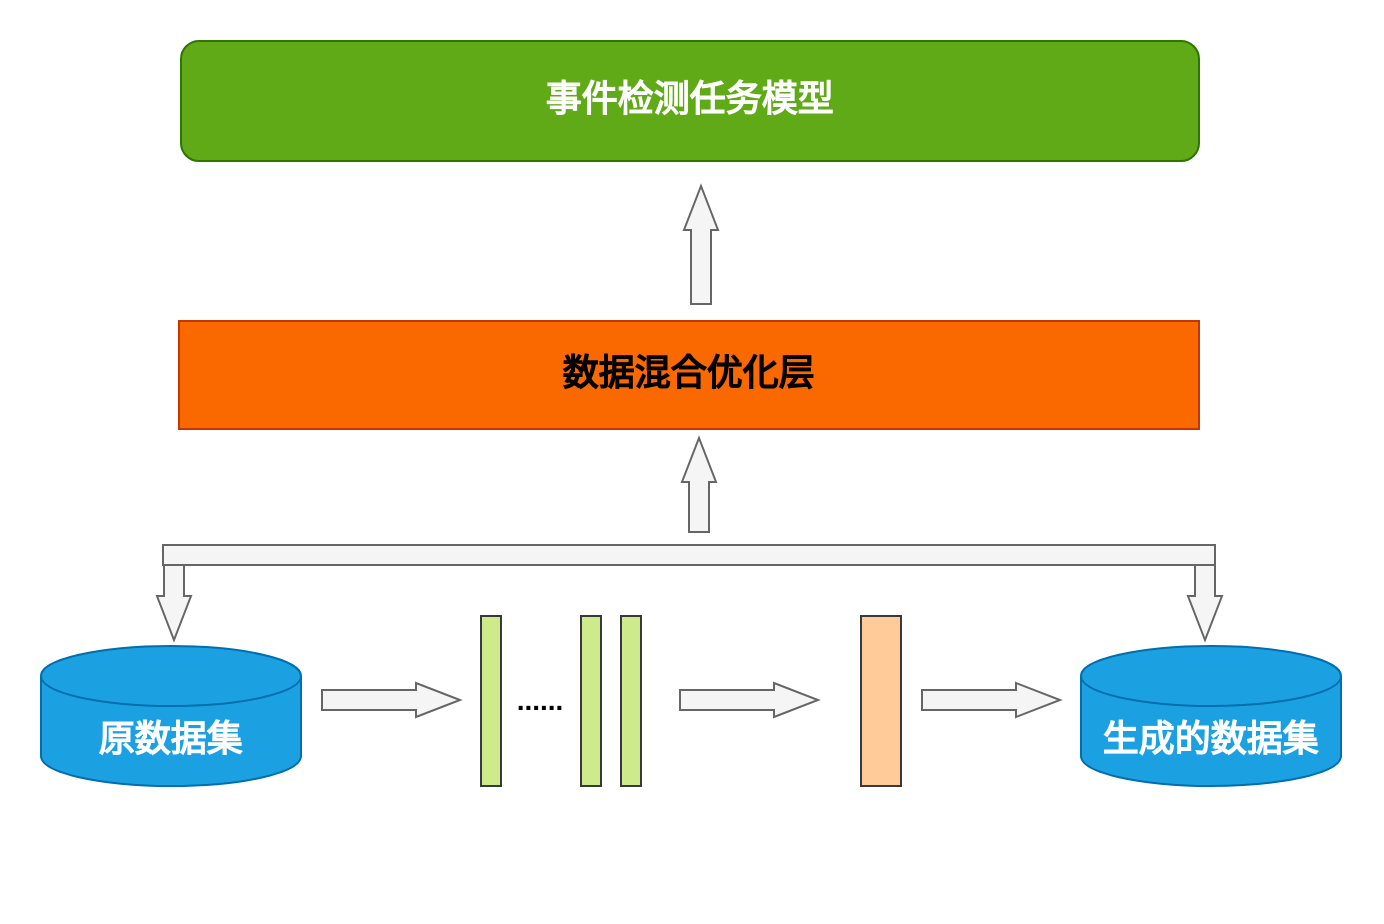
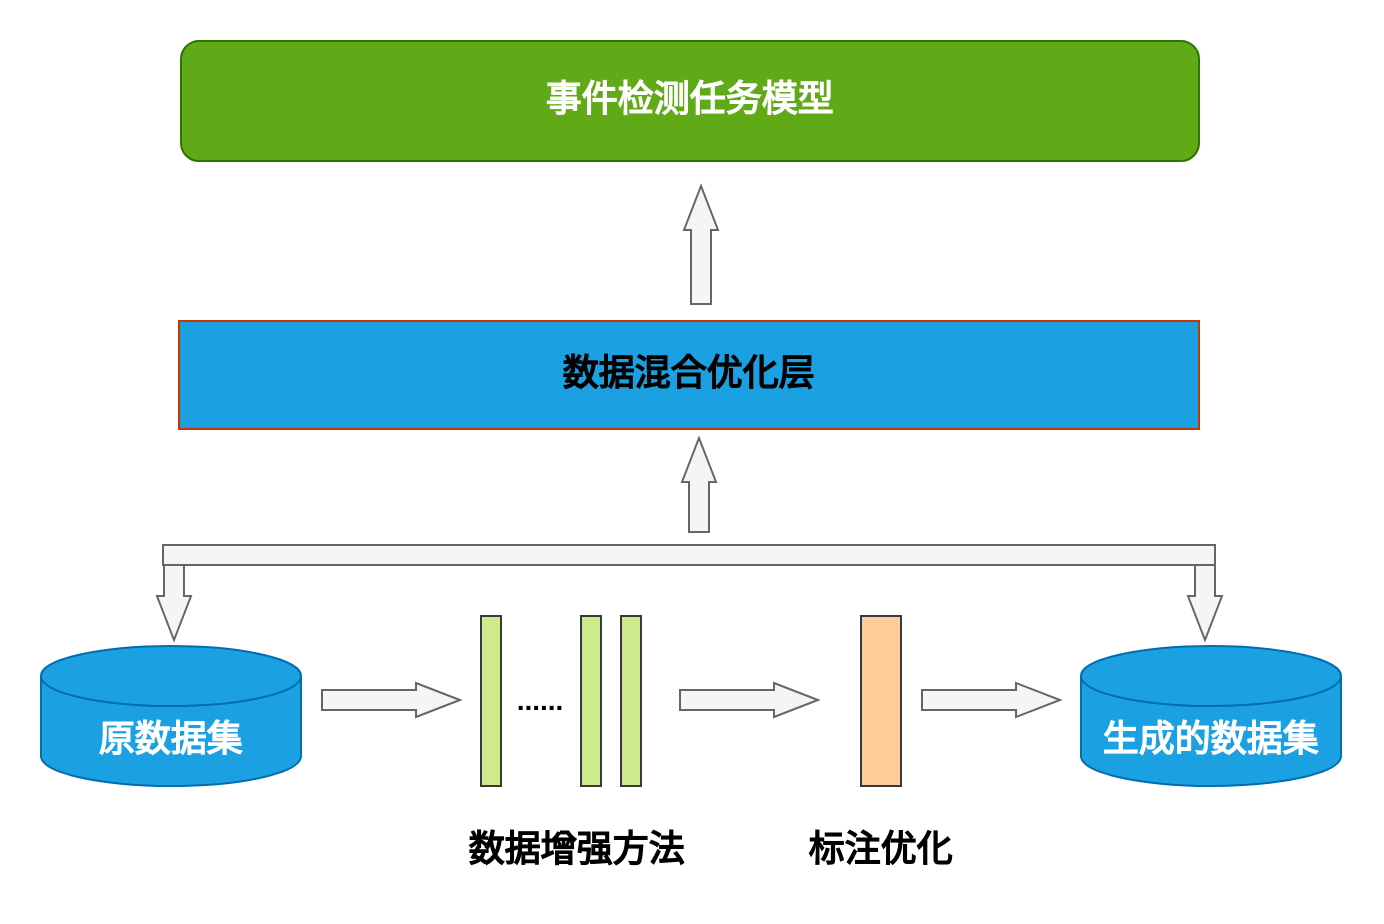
(689, 375) -> (689, 375)
none -> (577, 851)
none -> (881, 851)
